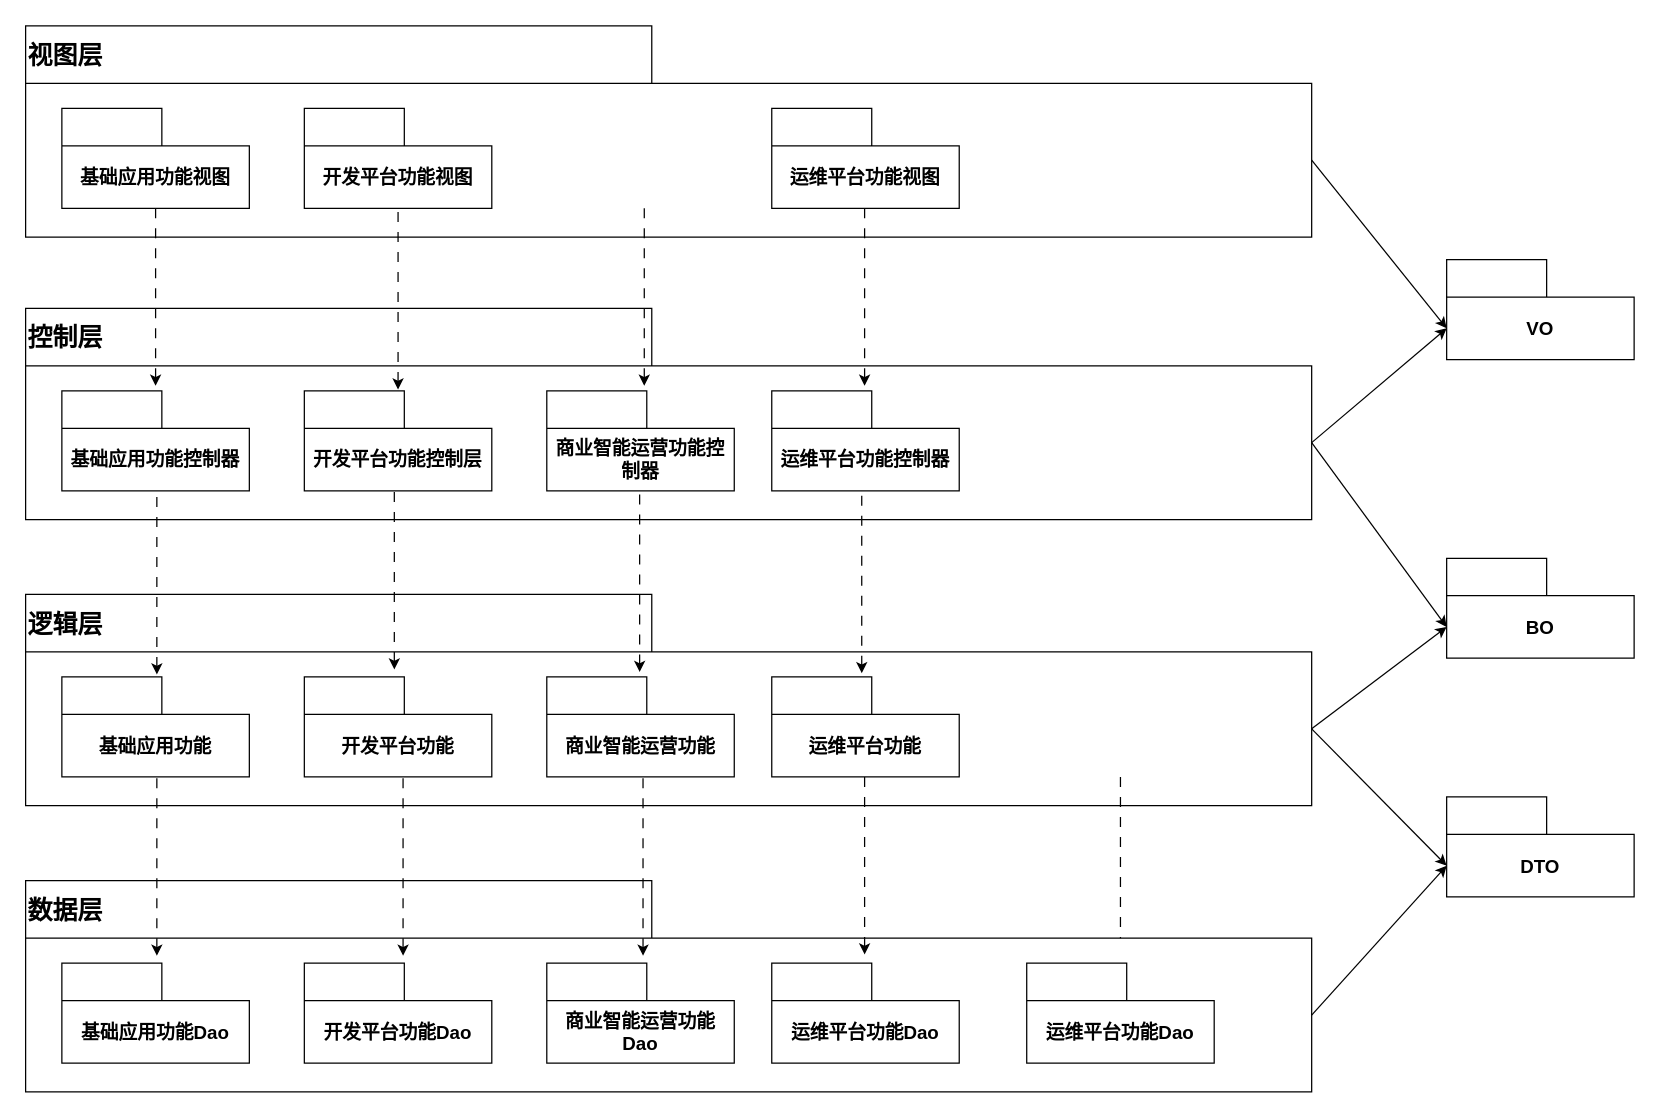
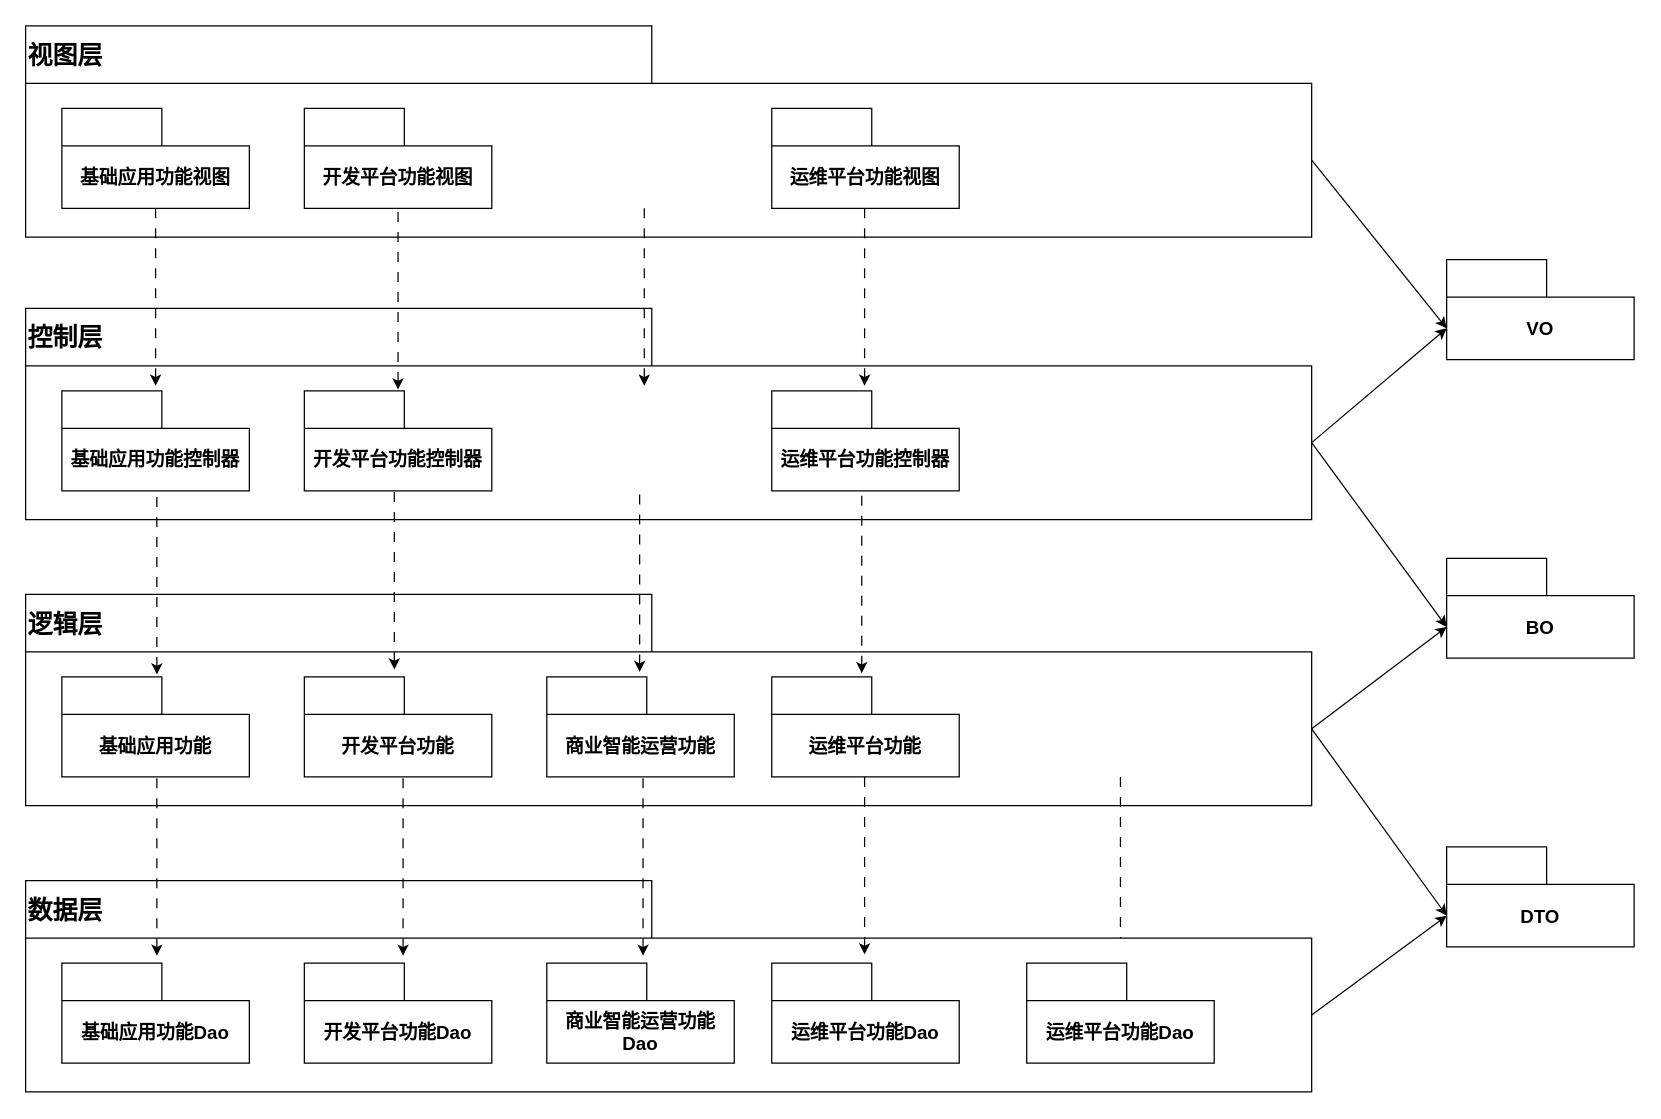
(641, 441) -> none
(398, 459) -> (398, 459)
(1541, 847) -> (1541, 897)
